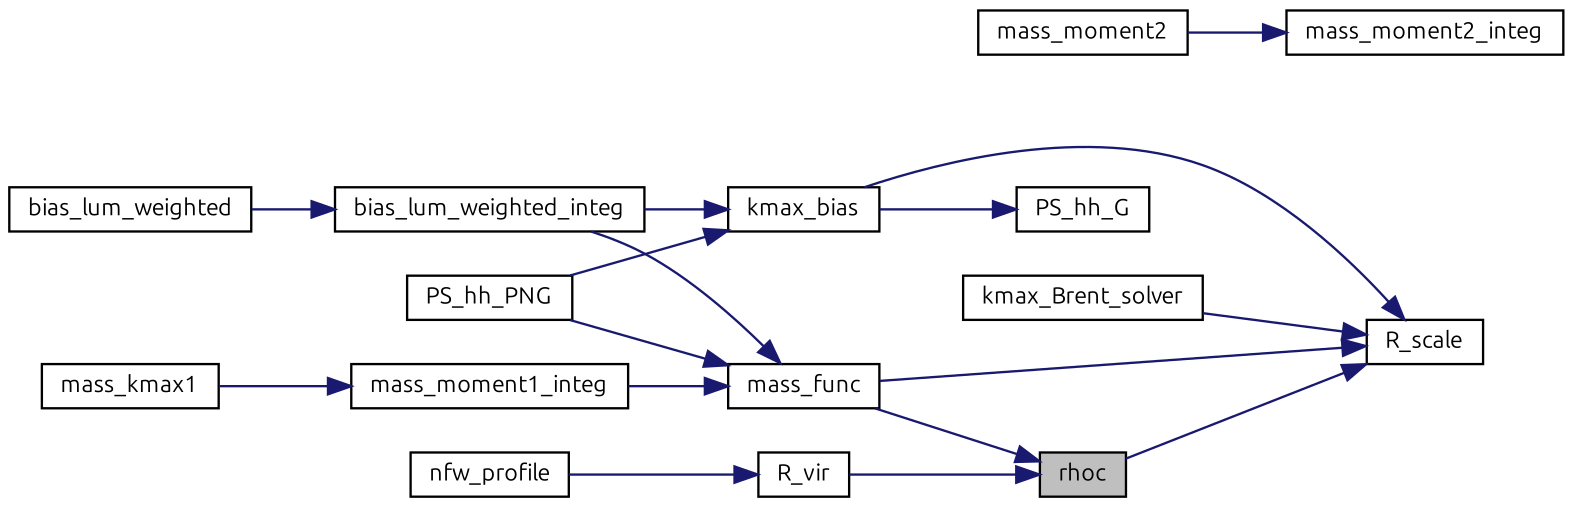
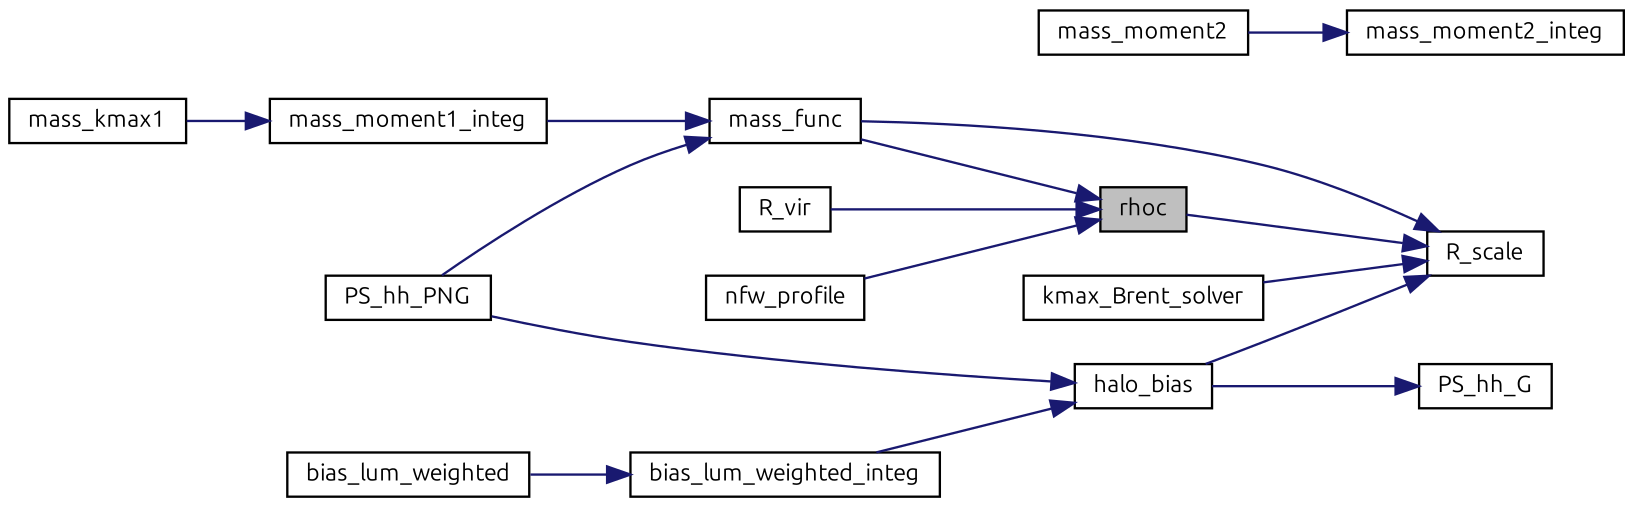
(804, 209) -> (1143, 386)
(684, 279) -> none
(651, 475) -> (971, 252)
